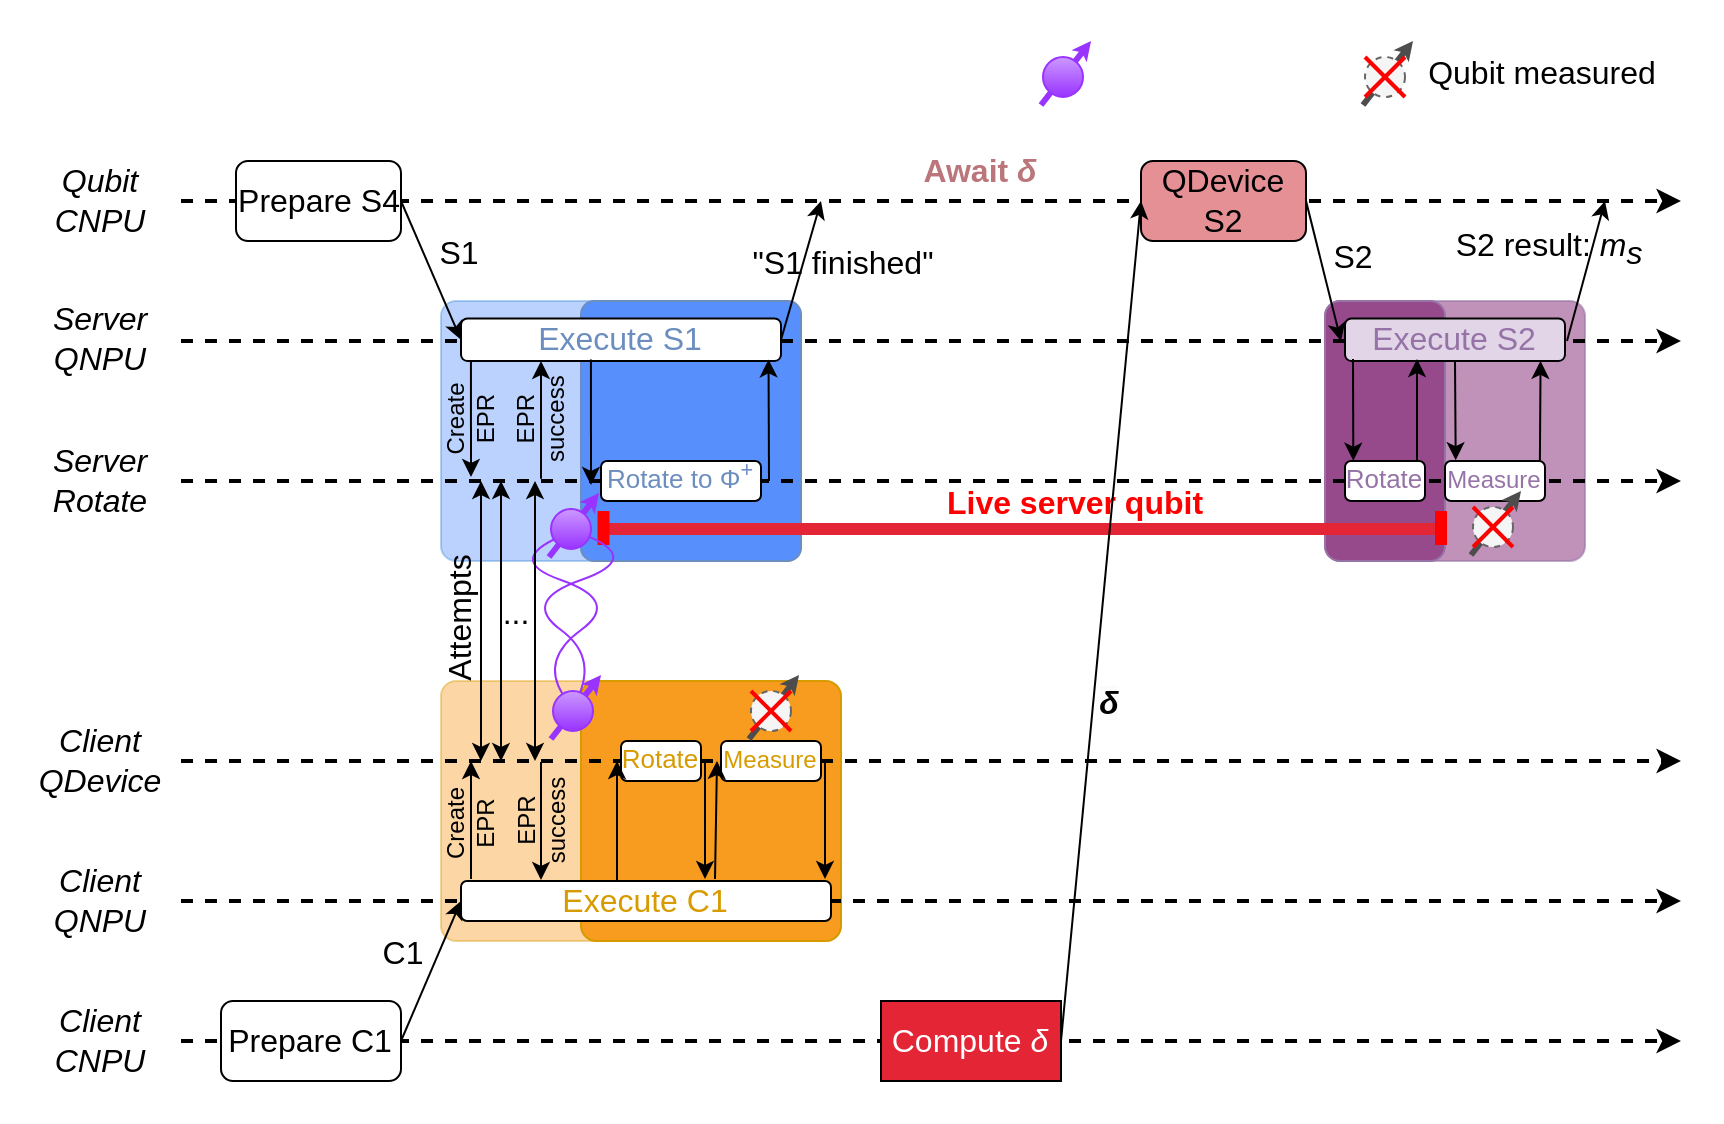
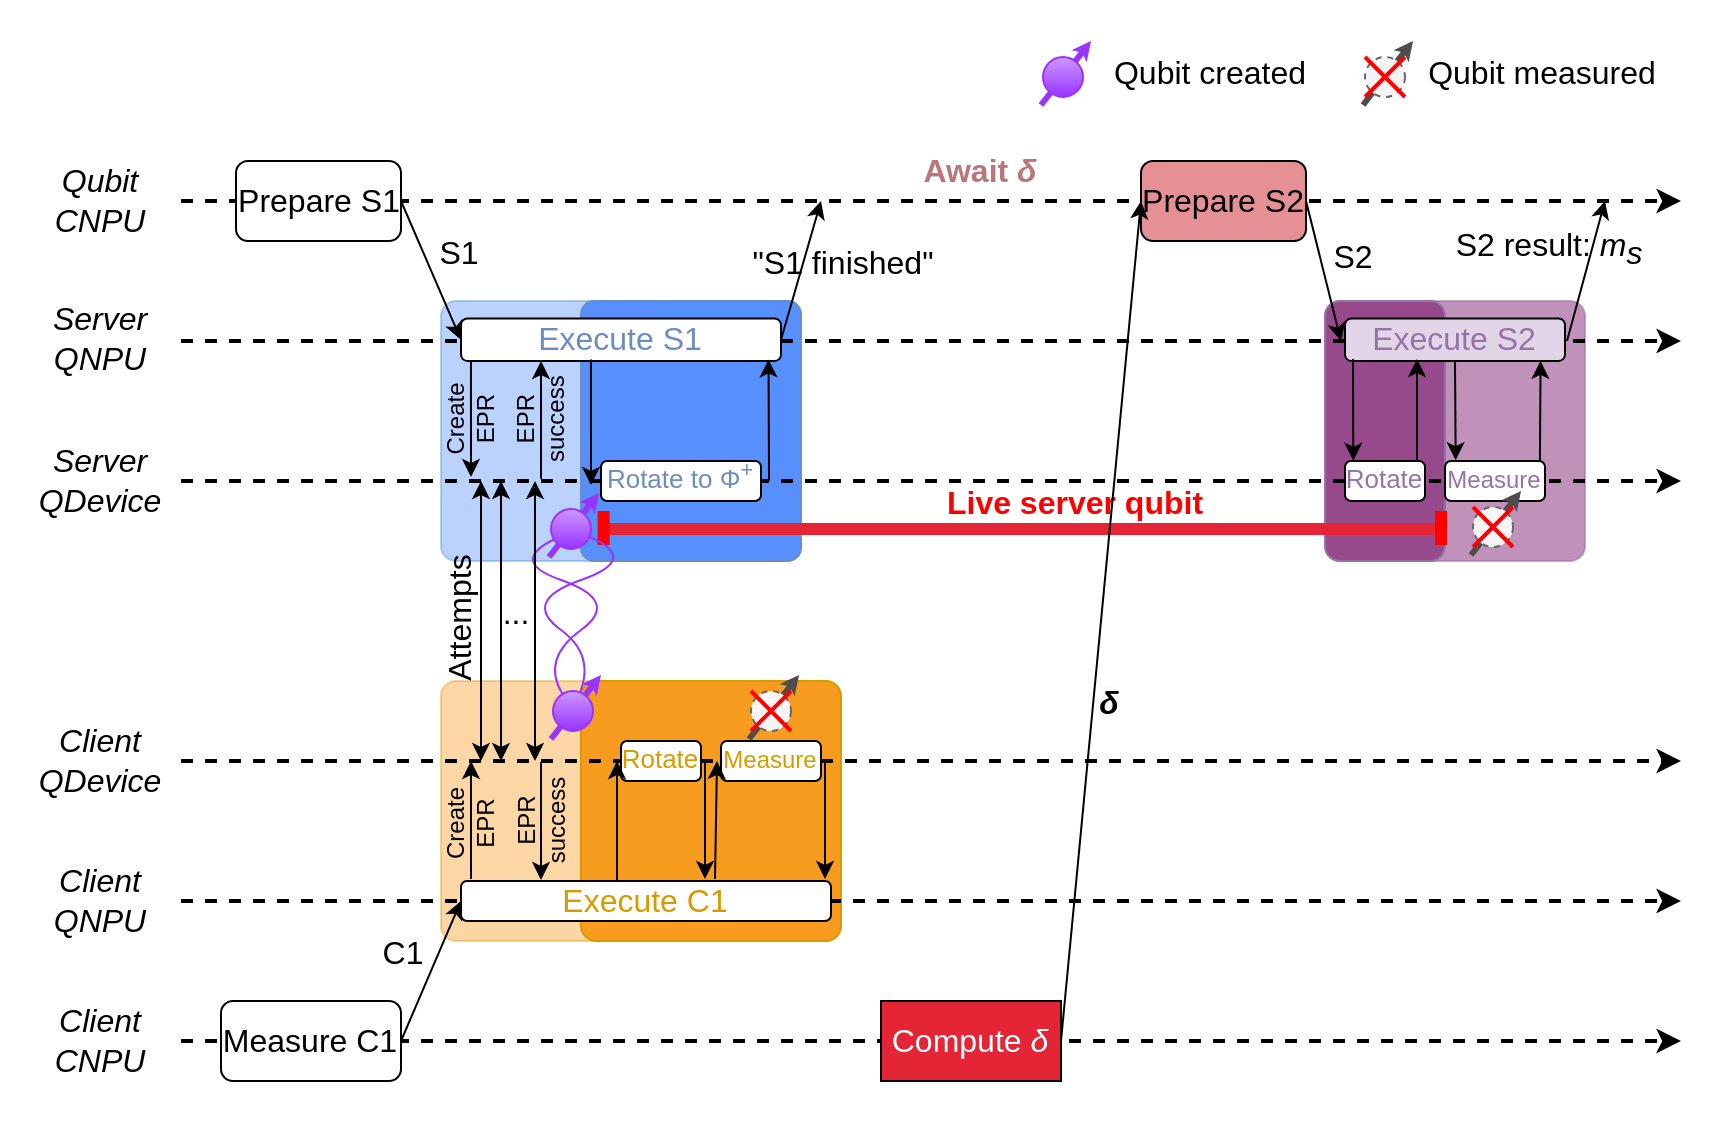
none -> (1211, 73)
(320, 201) -> (320, 201)
(1224, 201) -> (1224, 201)
(101, 481) -> (101, 481)
(311, 1041) -> (311, 1041)
